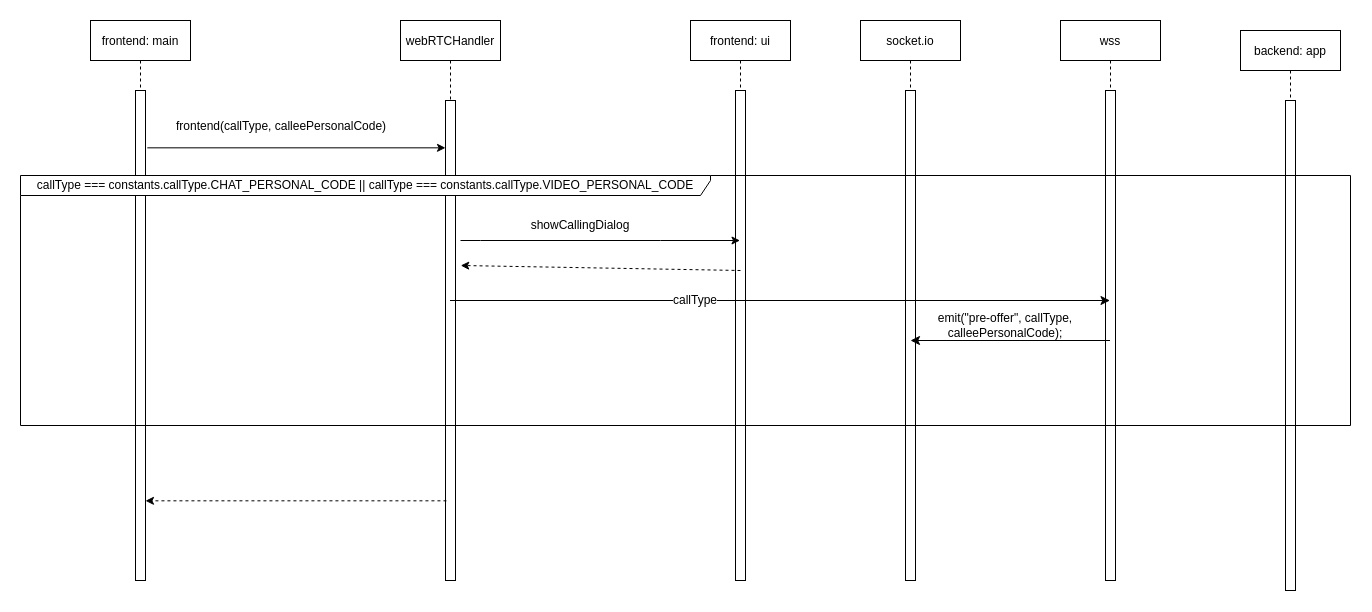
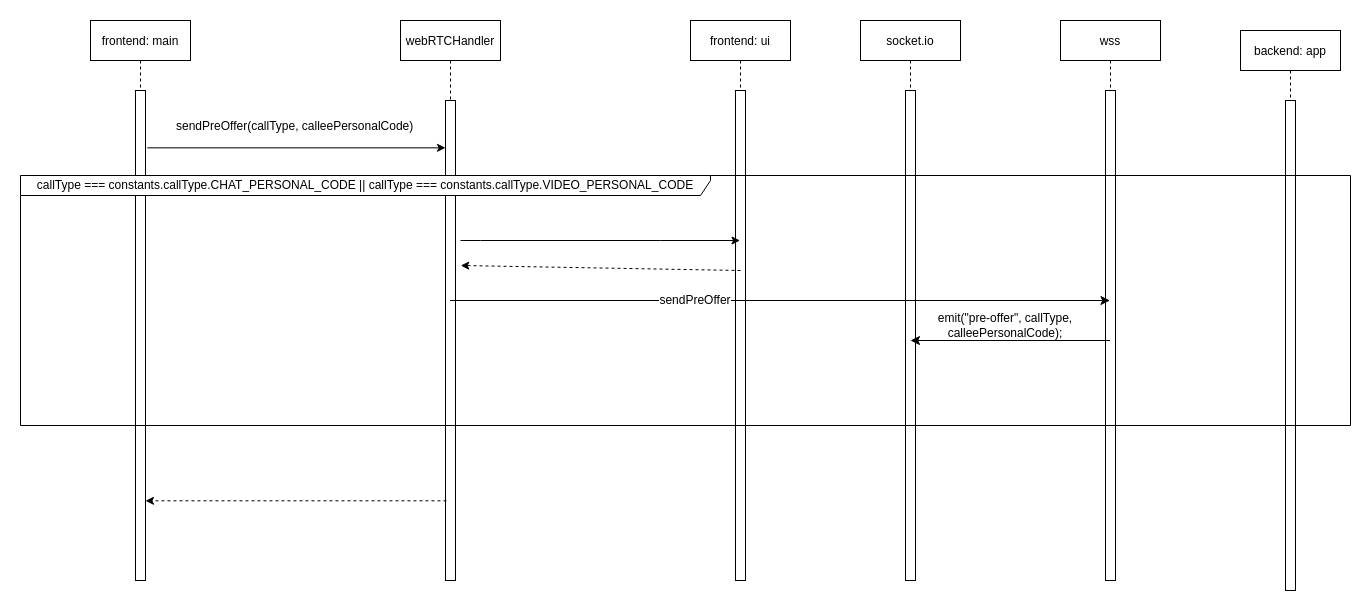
(293, 126) -> (306, 126)
(581, 226) -> none
(696, 301) -> (696, 301)
